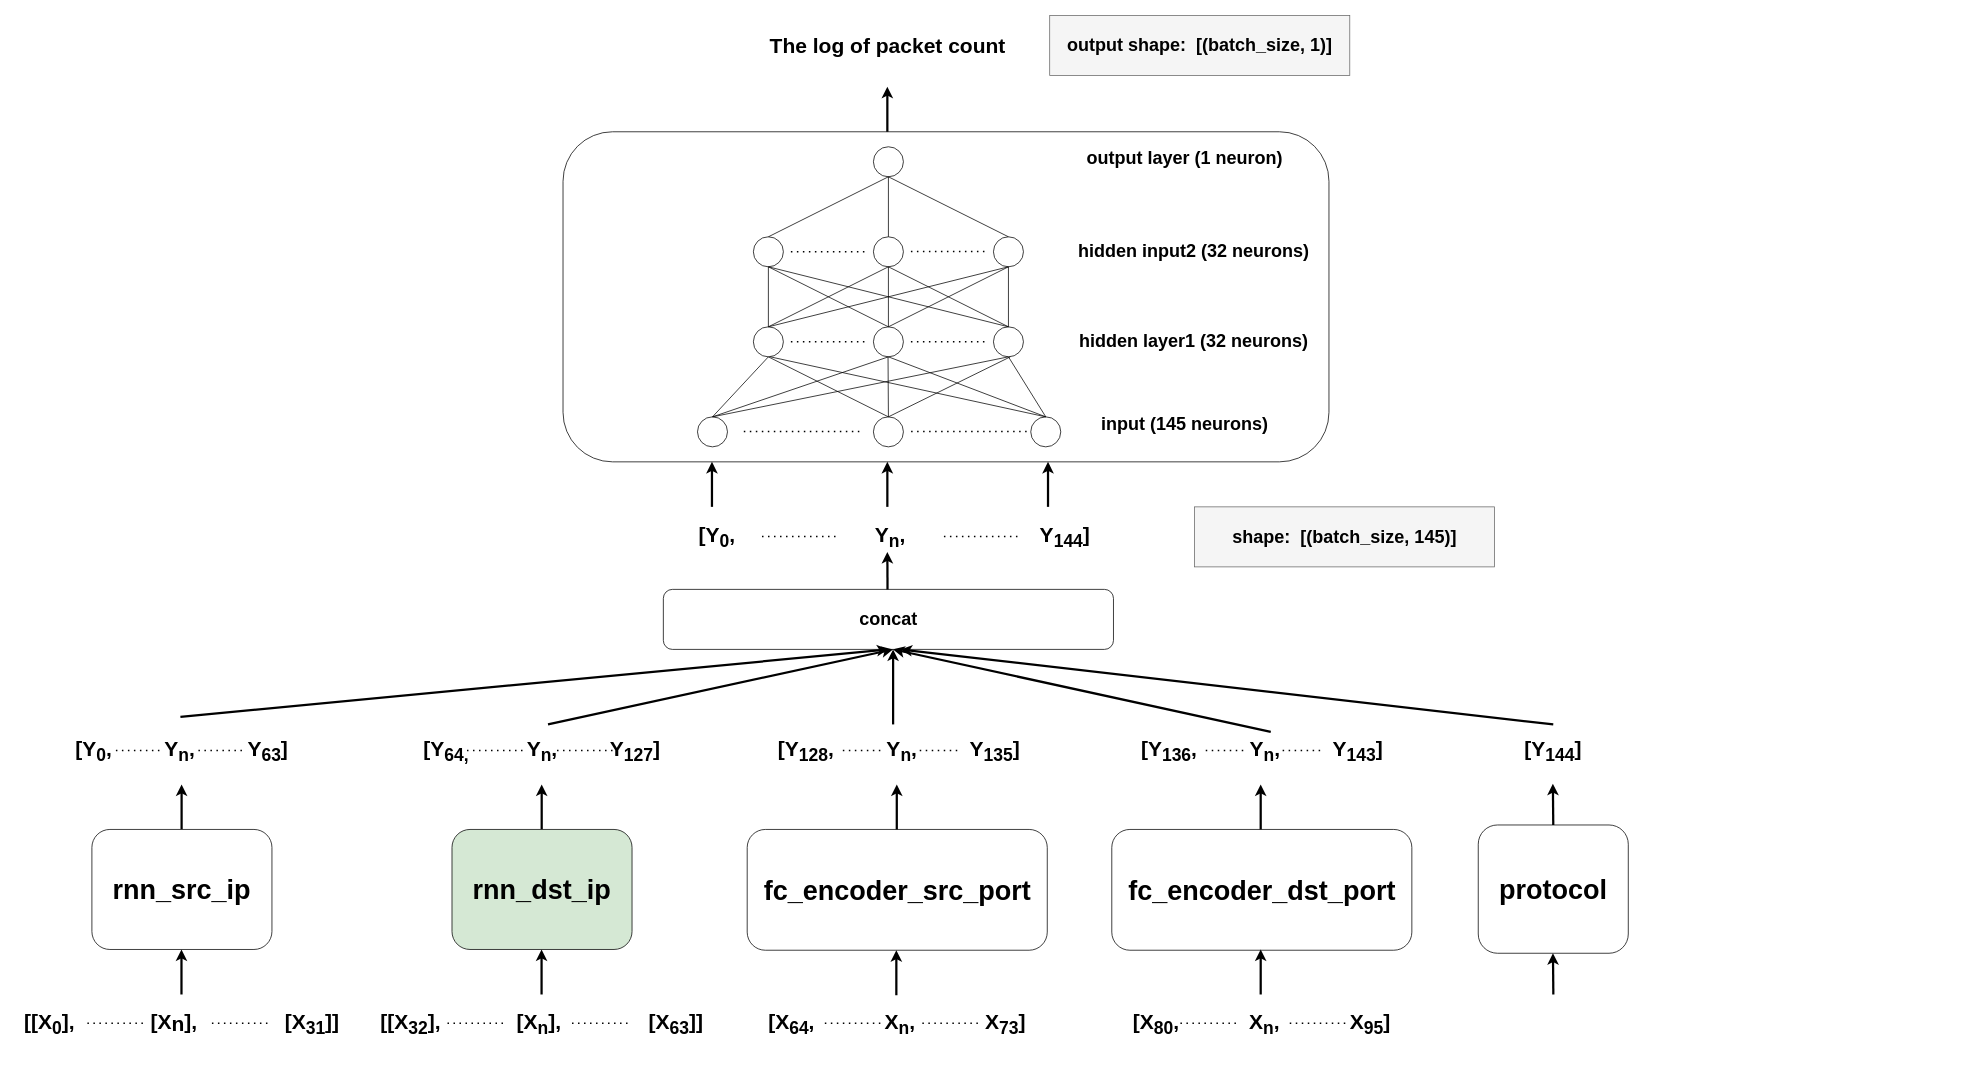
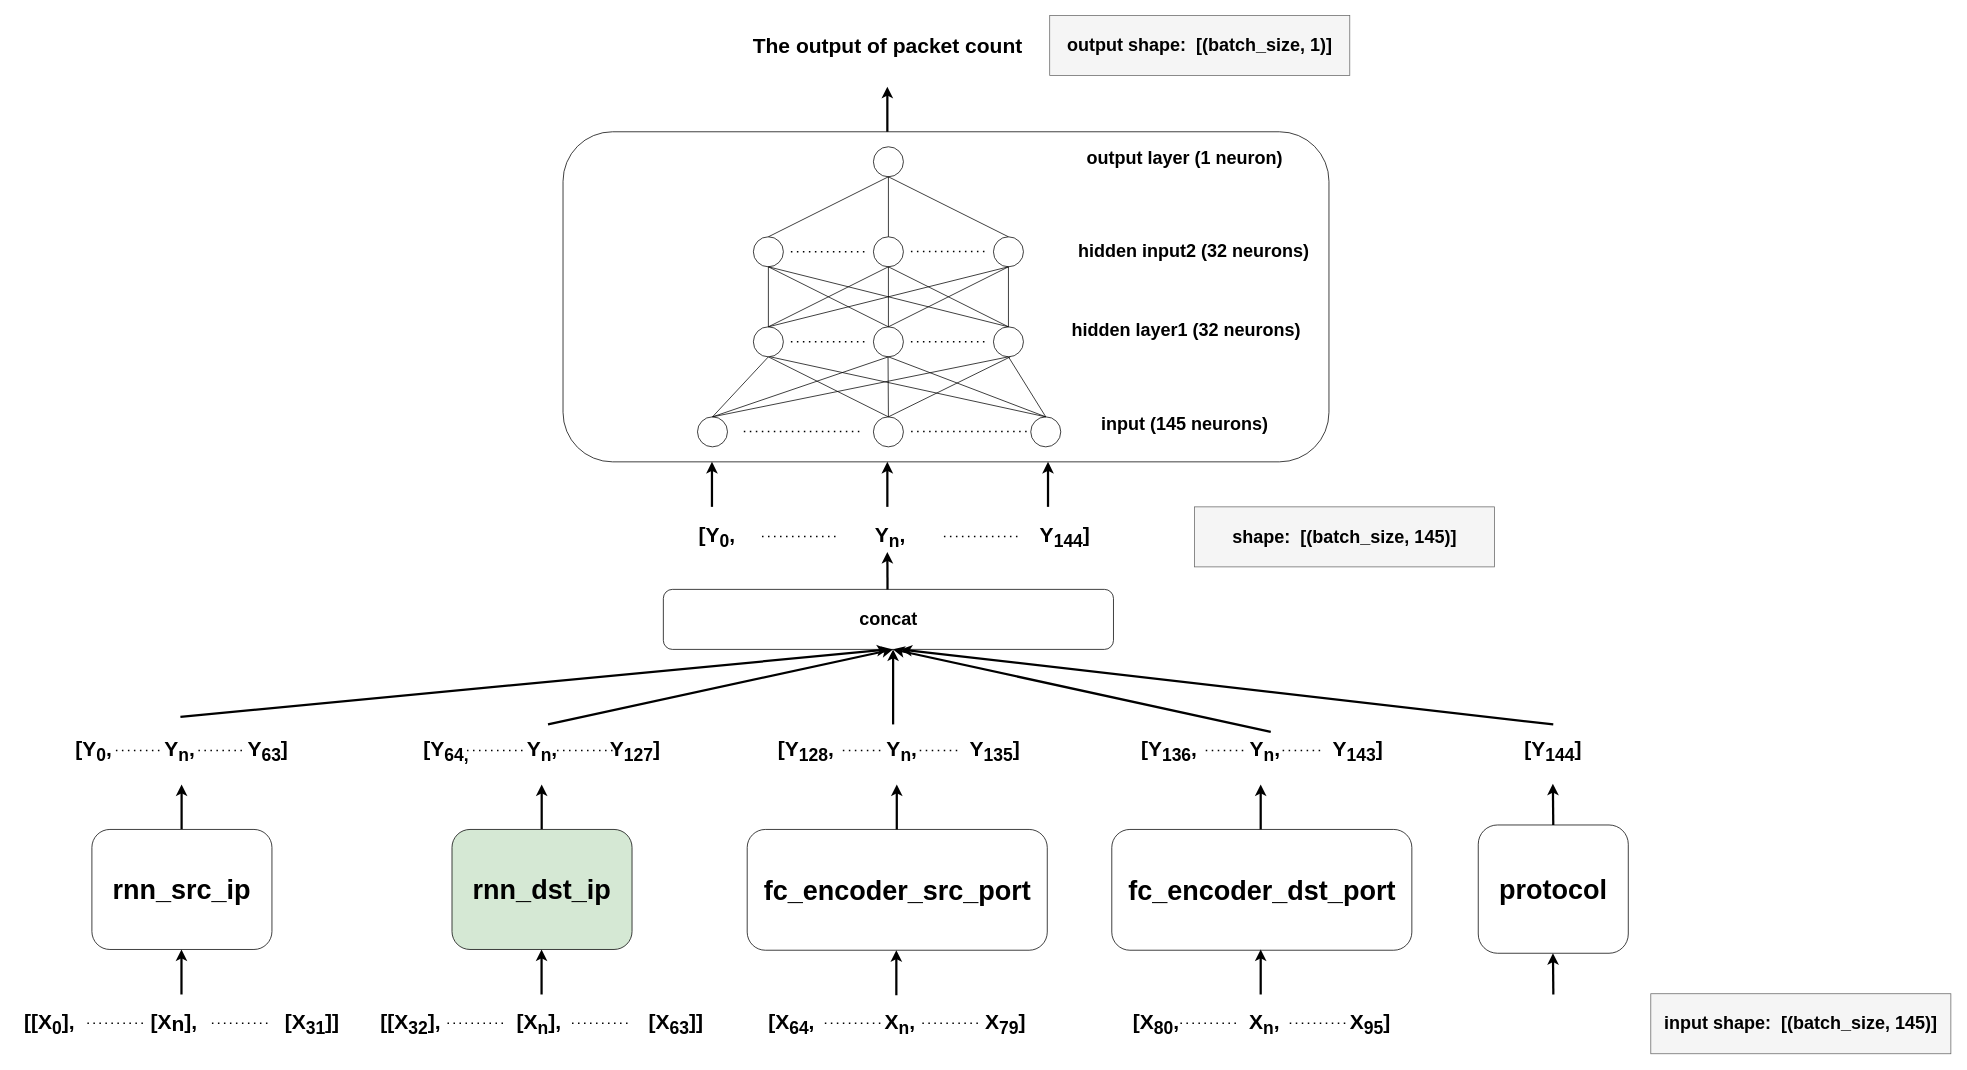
(888, 45) -> (888, 45)
(1194, 342) -> (1186, 330)
(897, 1023) -> (897, 1023)
none -> (1800, 1023)
